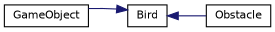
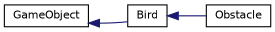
(103, 9) -> (114, 23)
